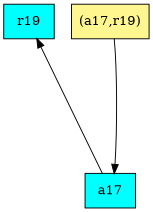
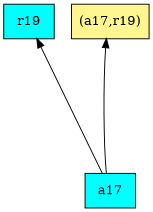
(117, 101) -> (104, 111)
